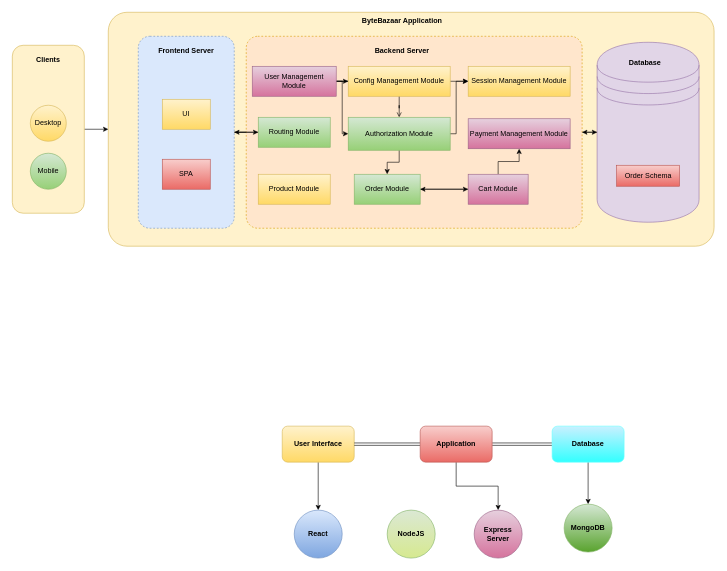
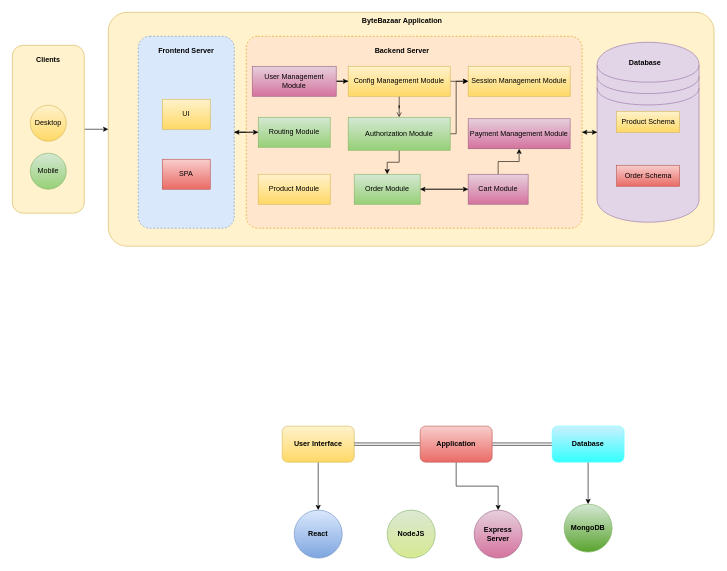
none -> (648, 122)
(342, 133) -> none
